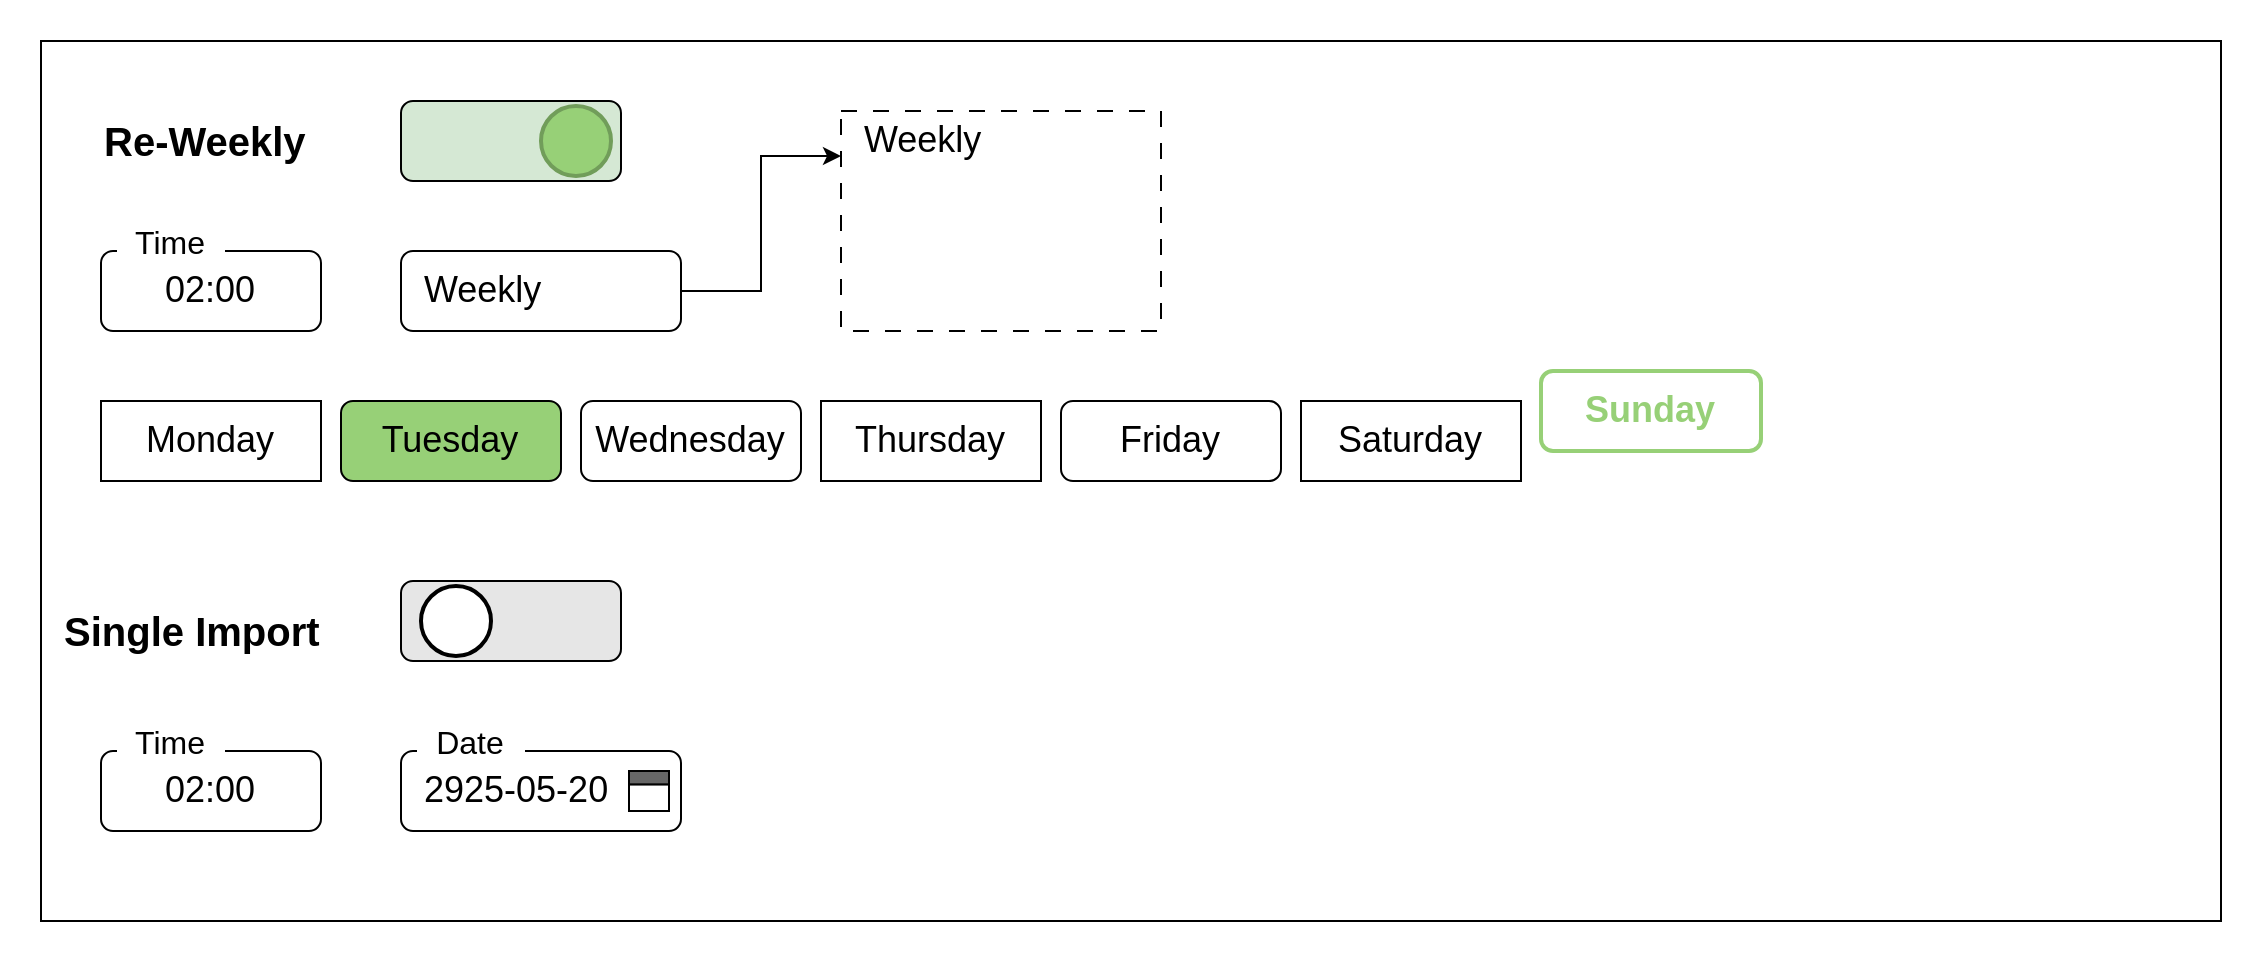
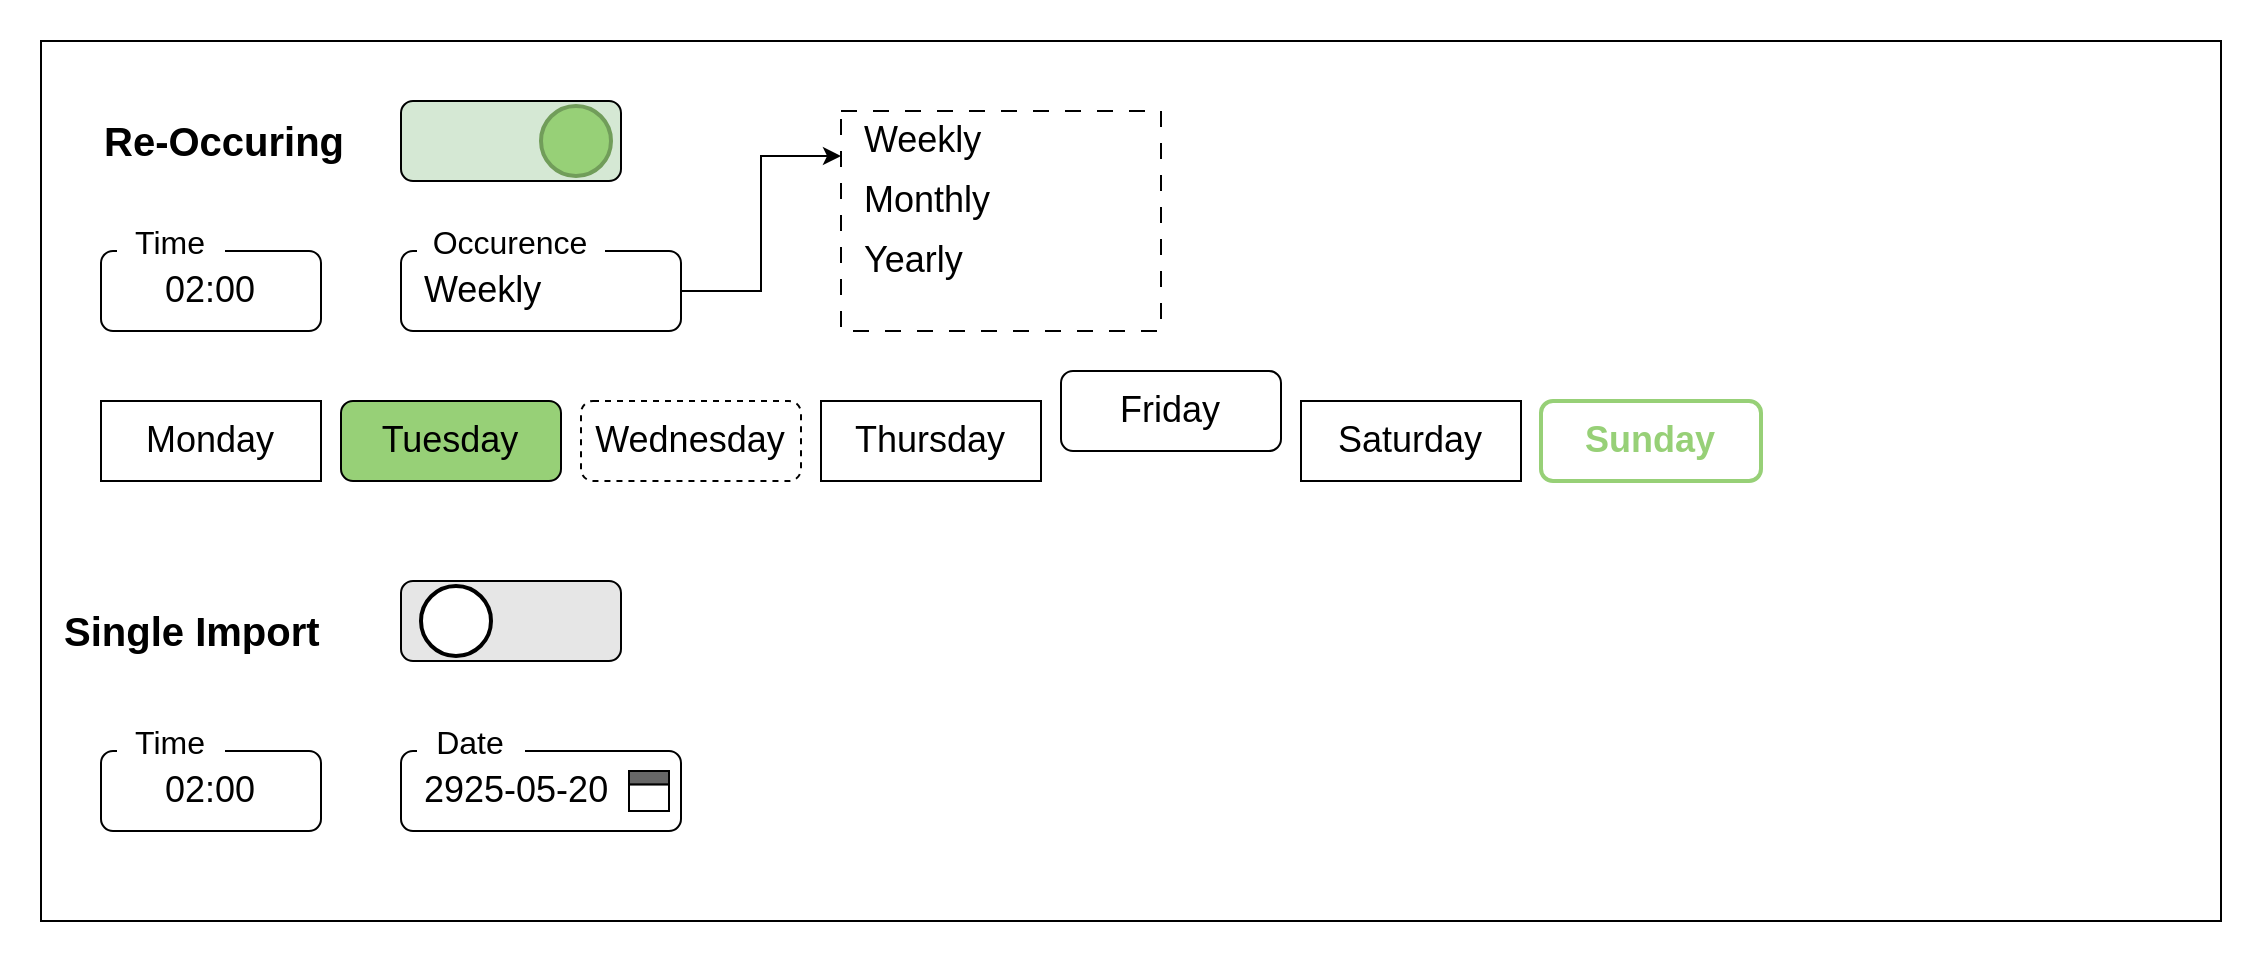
(201, 141) -> (223, 141)
none -> (971, 201)
none -> (511, 231)
none -> (971, 261)
(1651, 411) -> (1651, 441)
(691, 441) -> (691, 441)
(1171, 441) -> (1171, 411)
